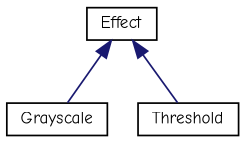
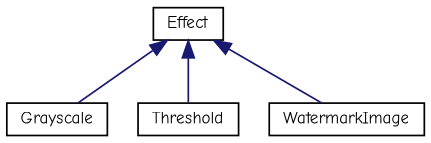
none -> (347, 119)
